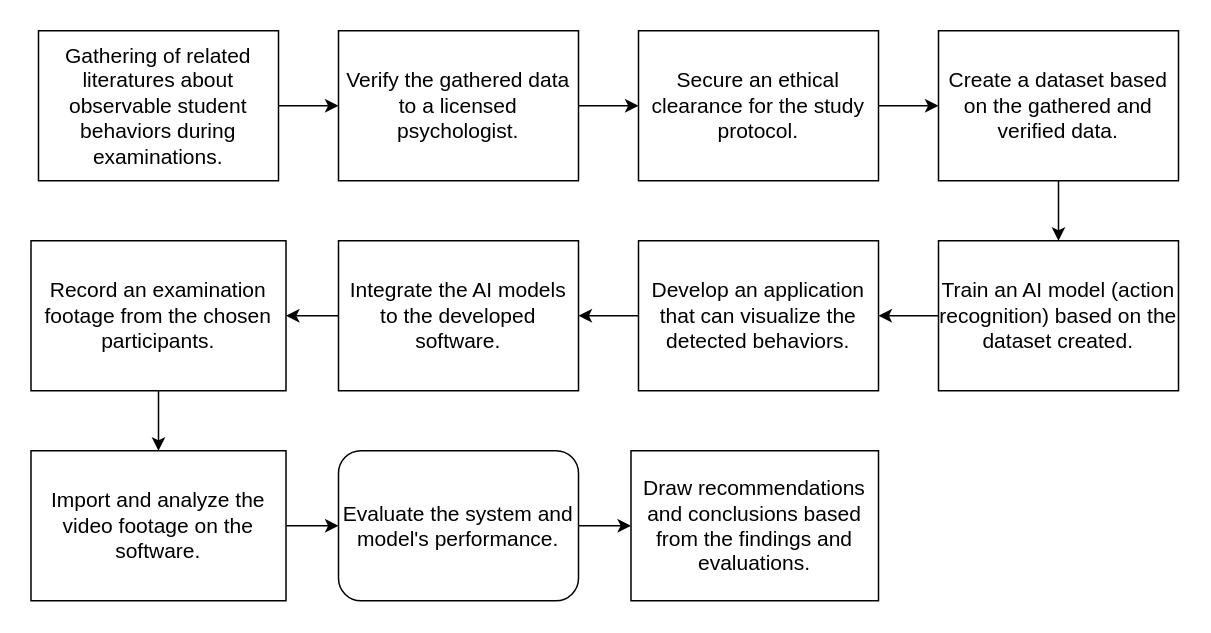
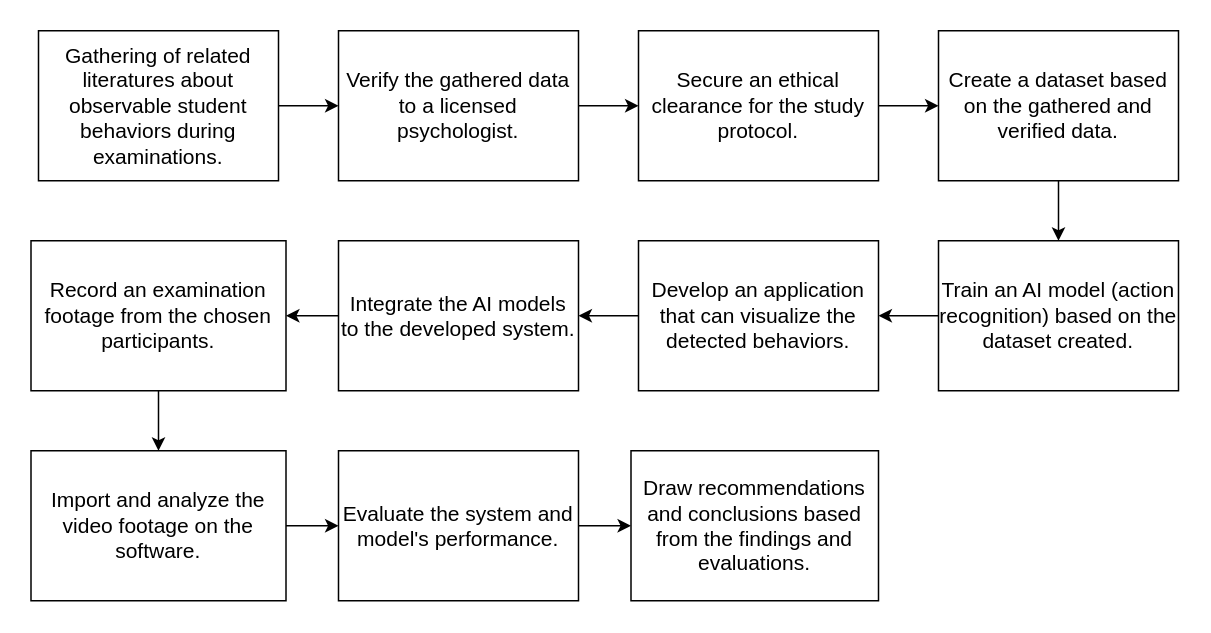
(458, 316) -> (458, 316)
(458, 526) -> (458, 526)
